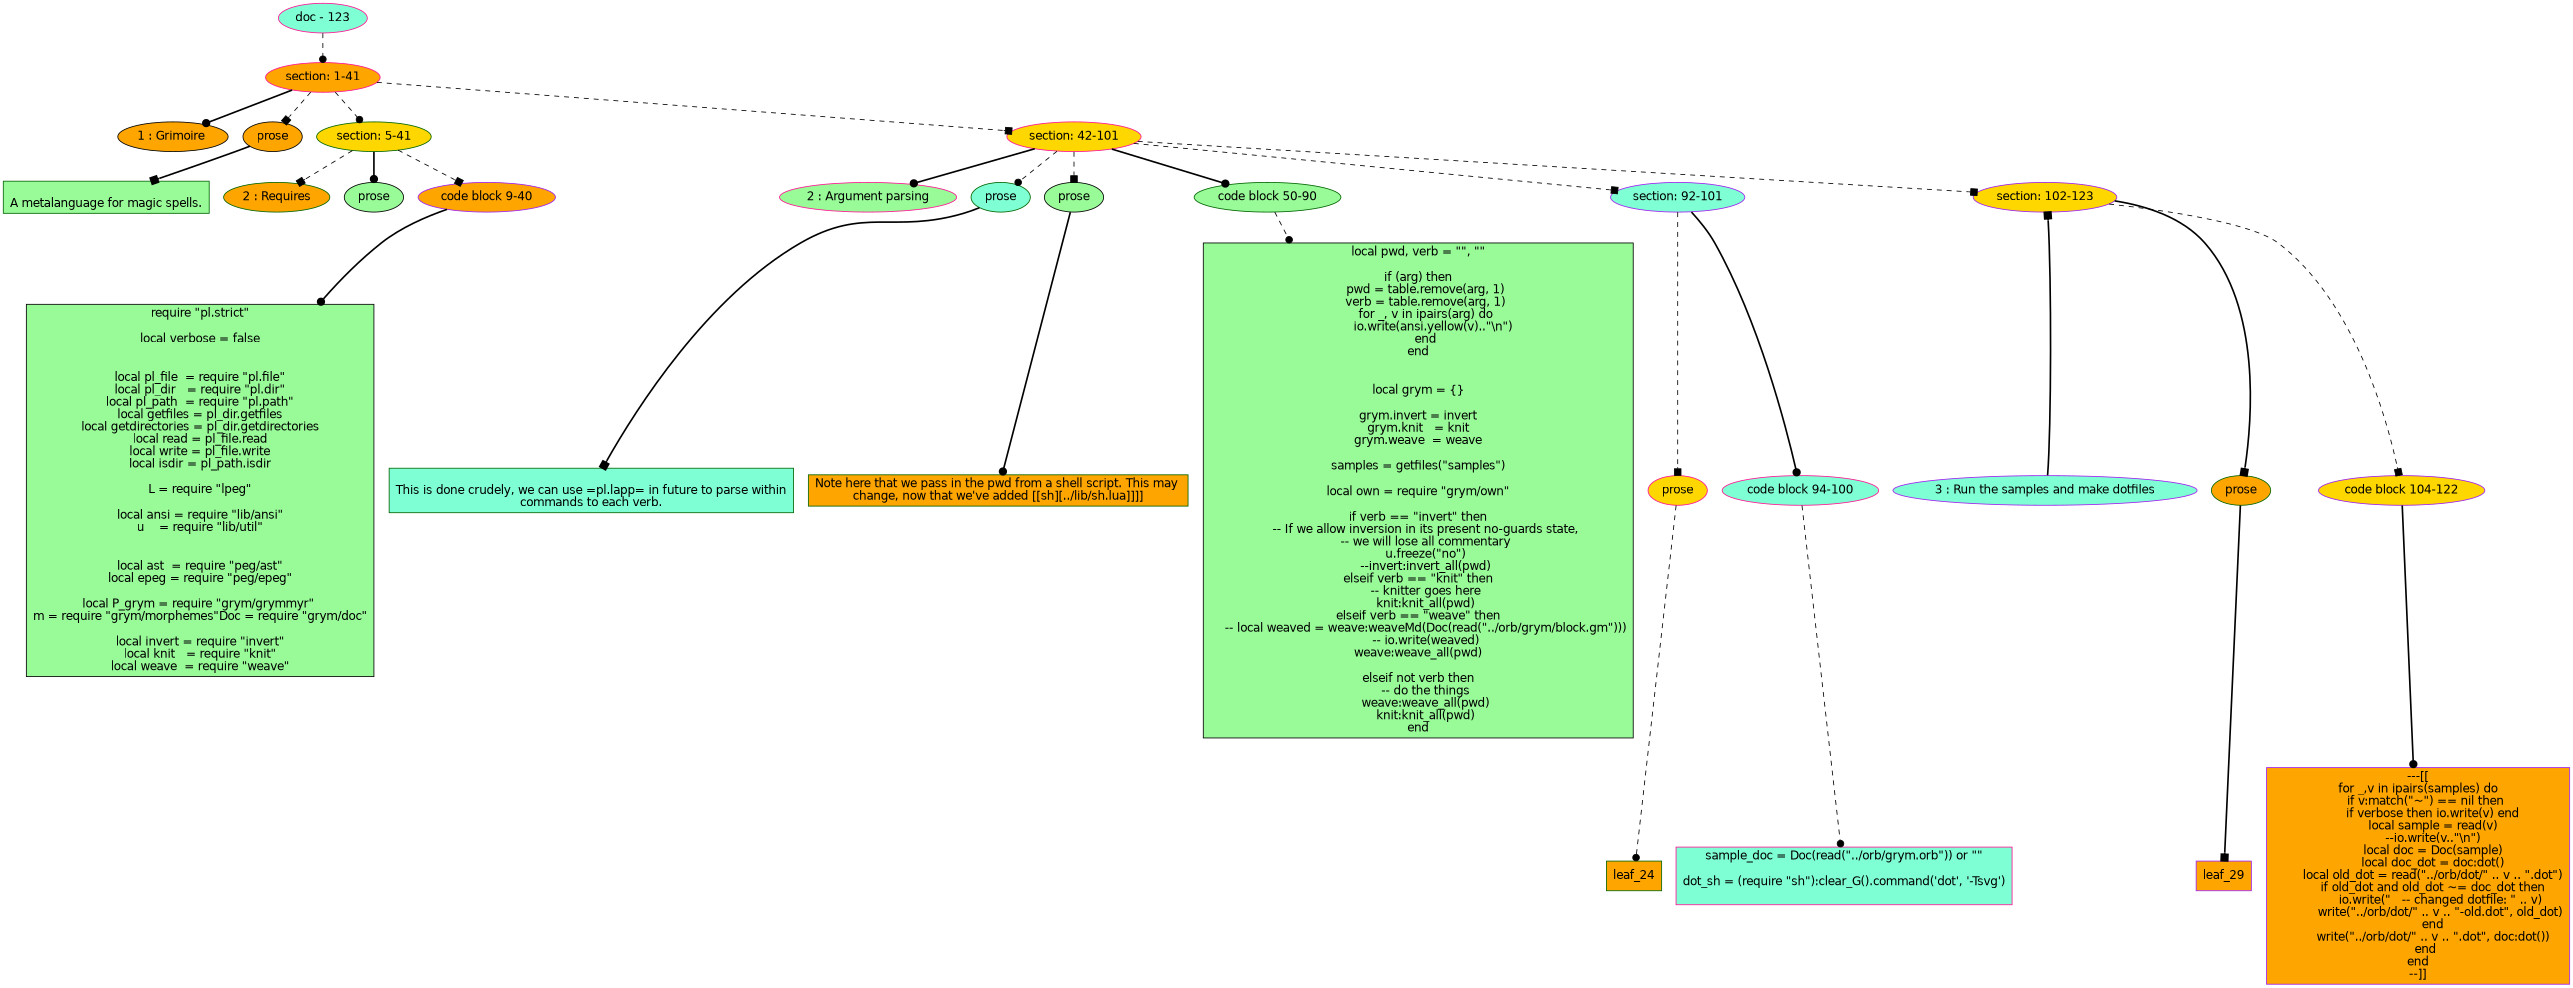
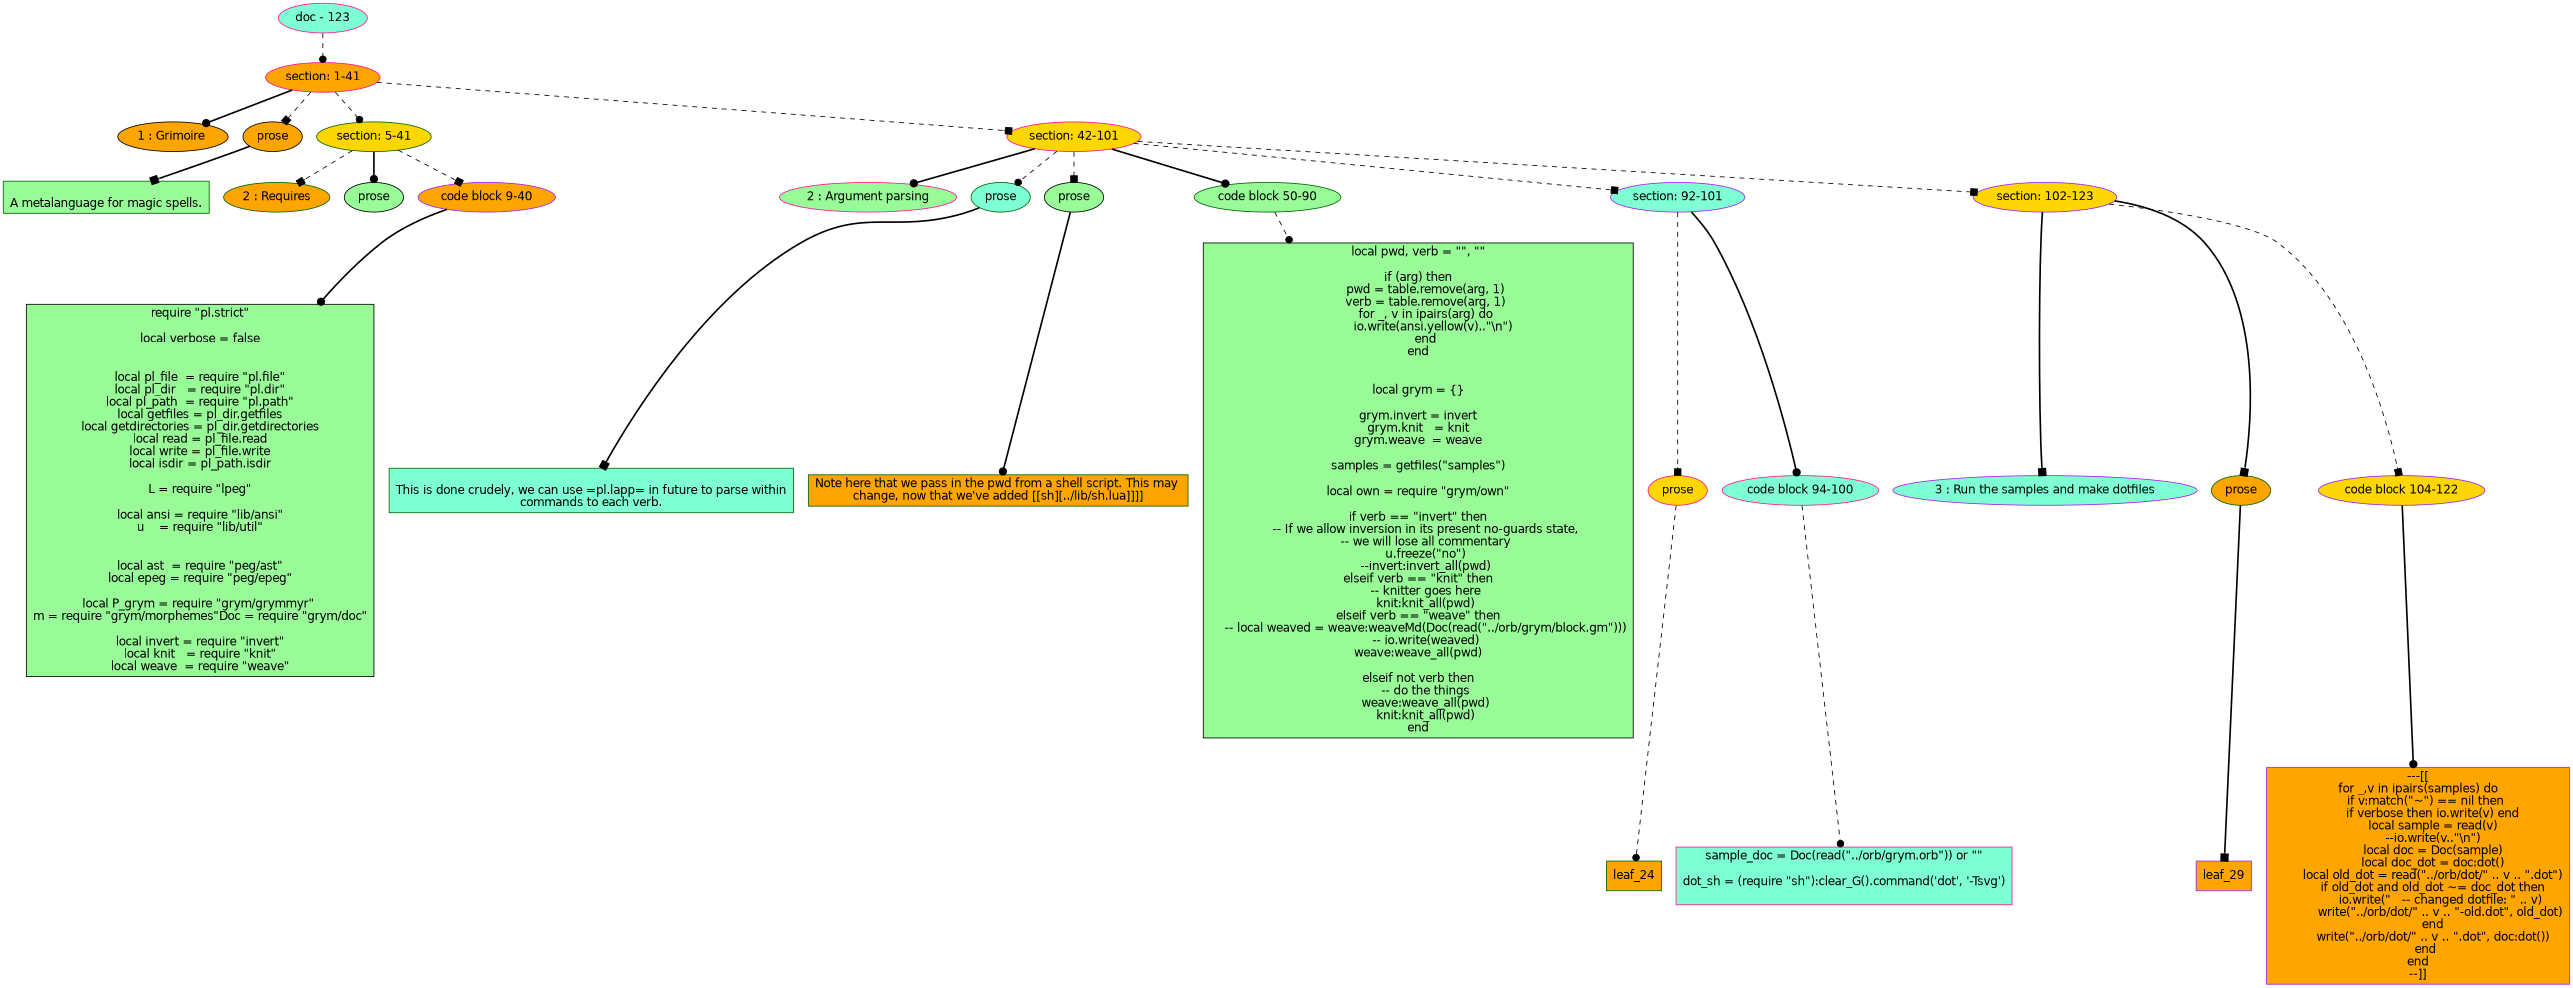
(2051, 348) -> (2039, 340)
